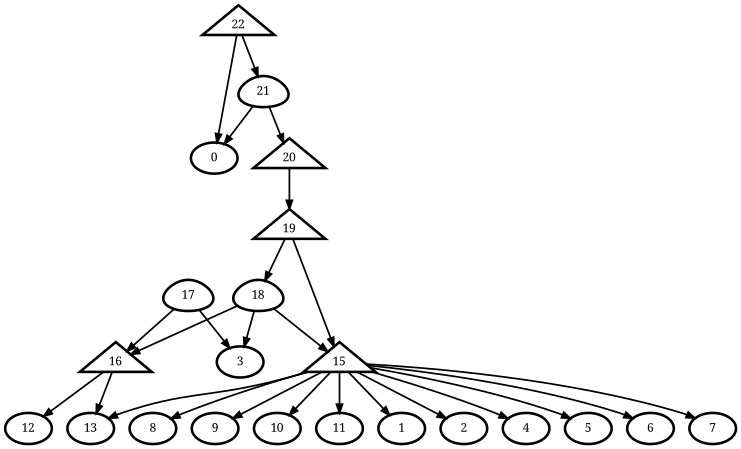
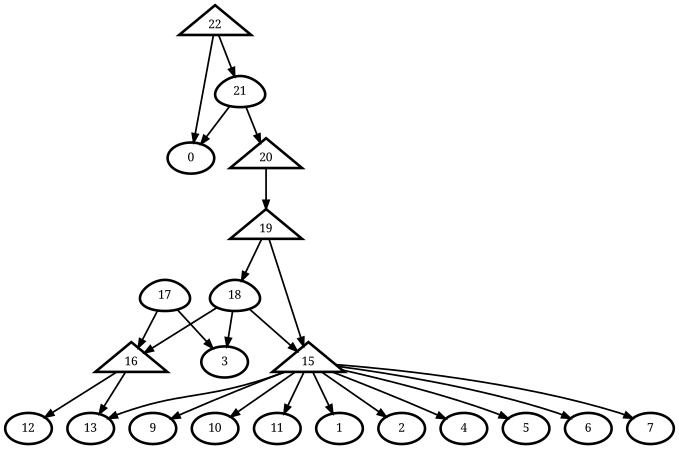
(153, 428) -> none
